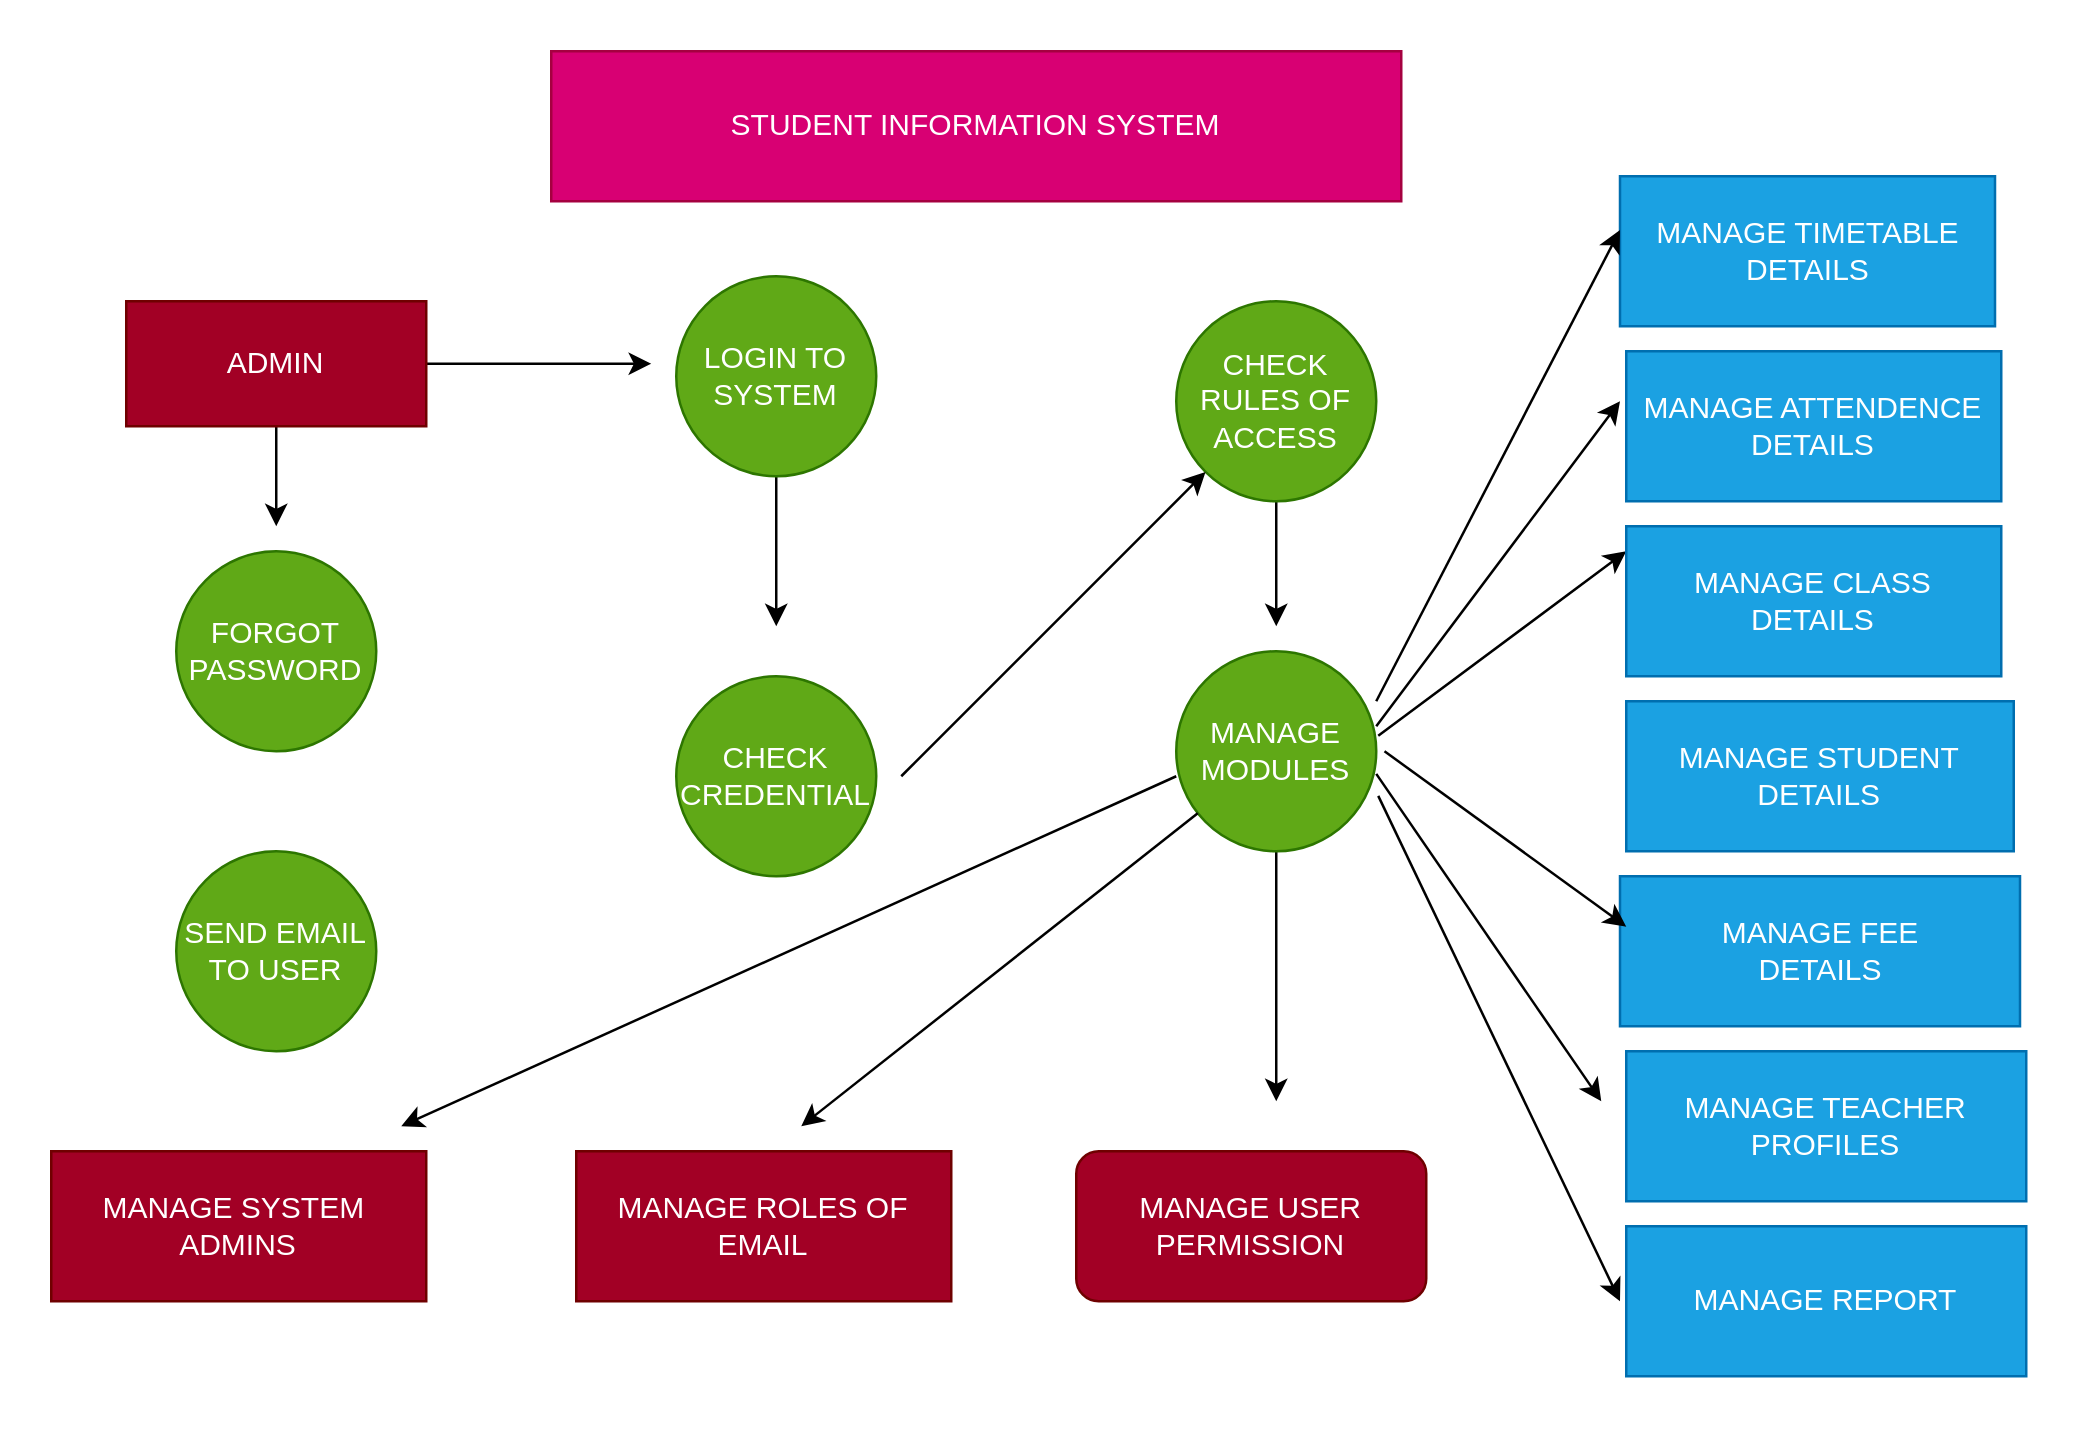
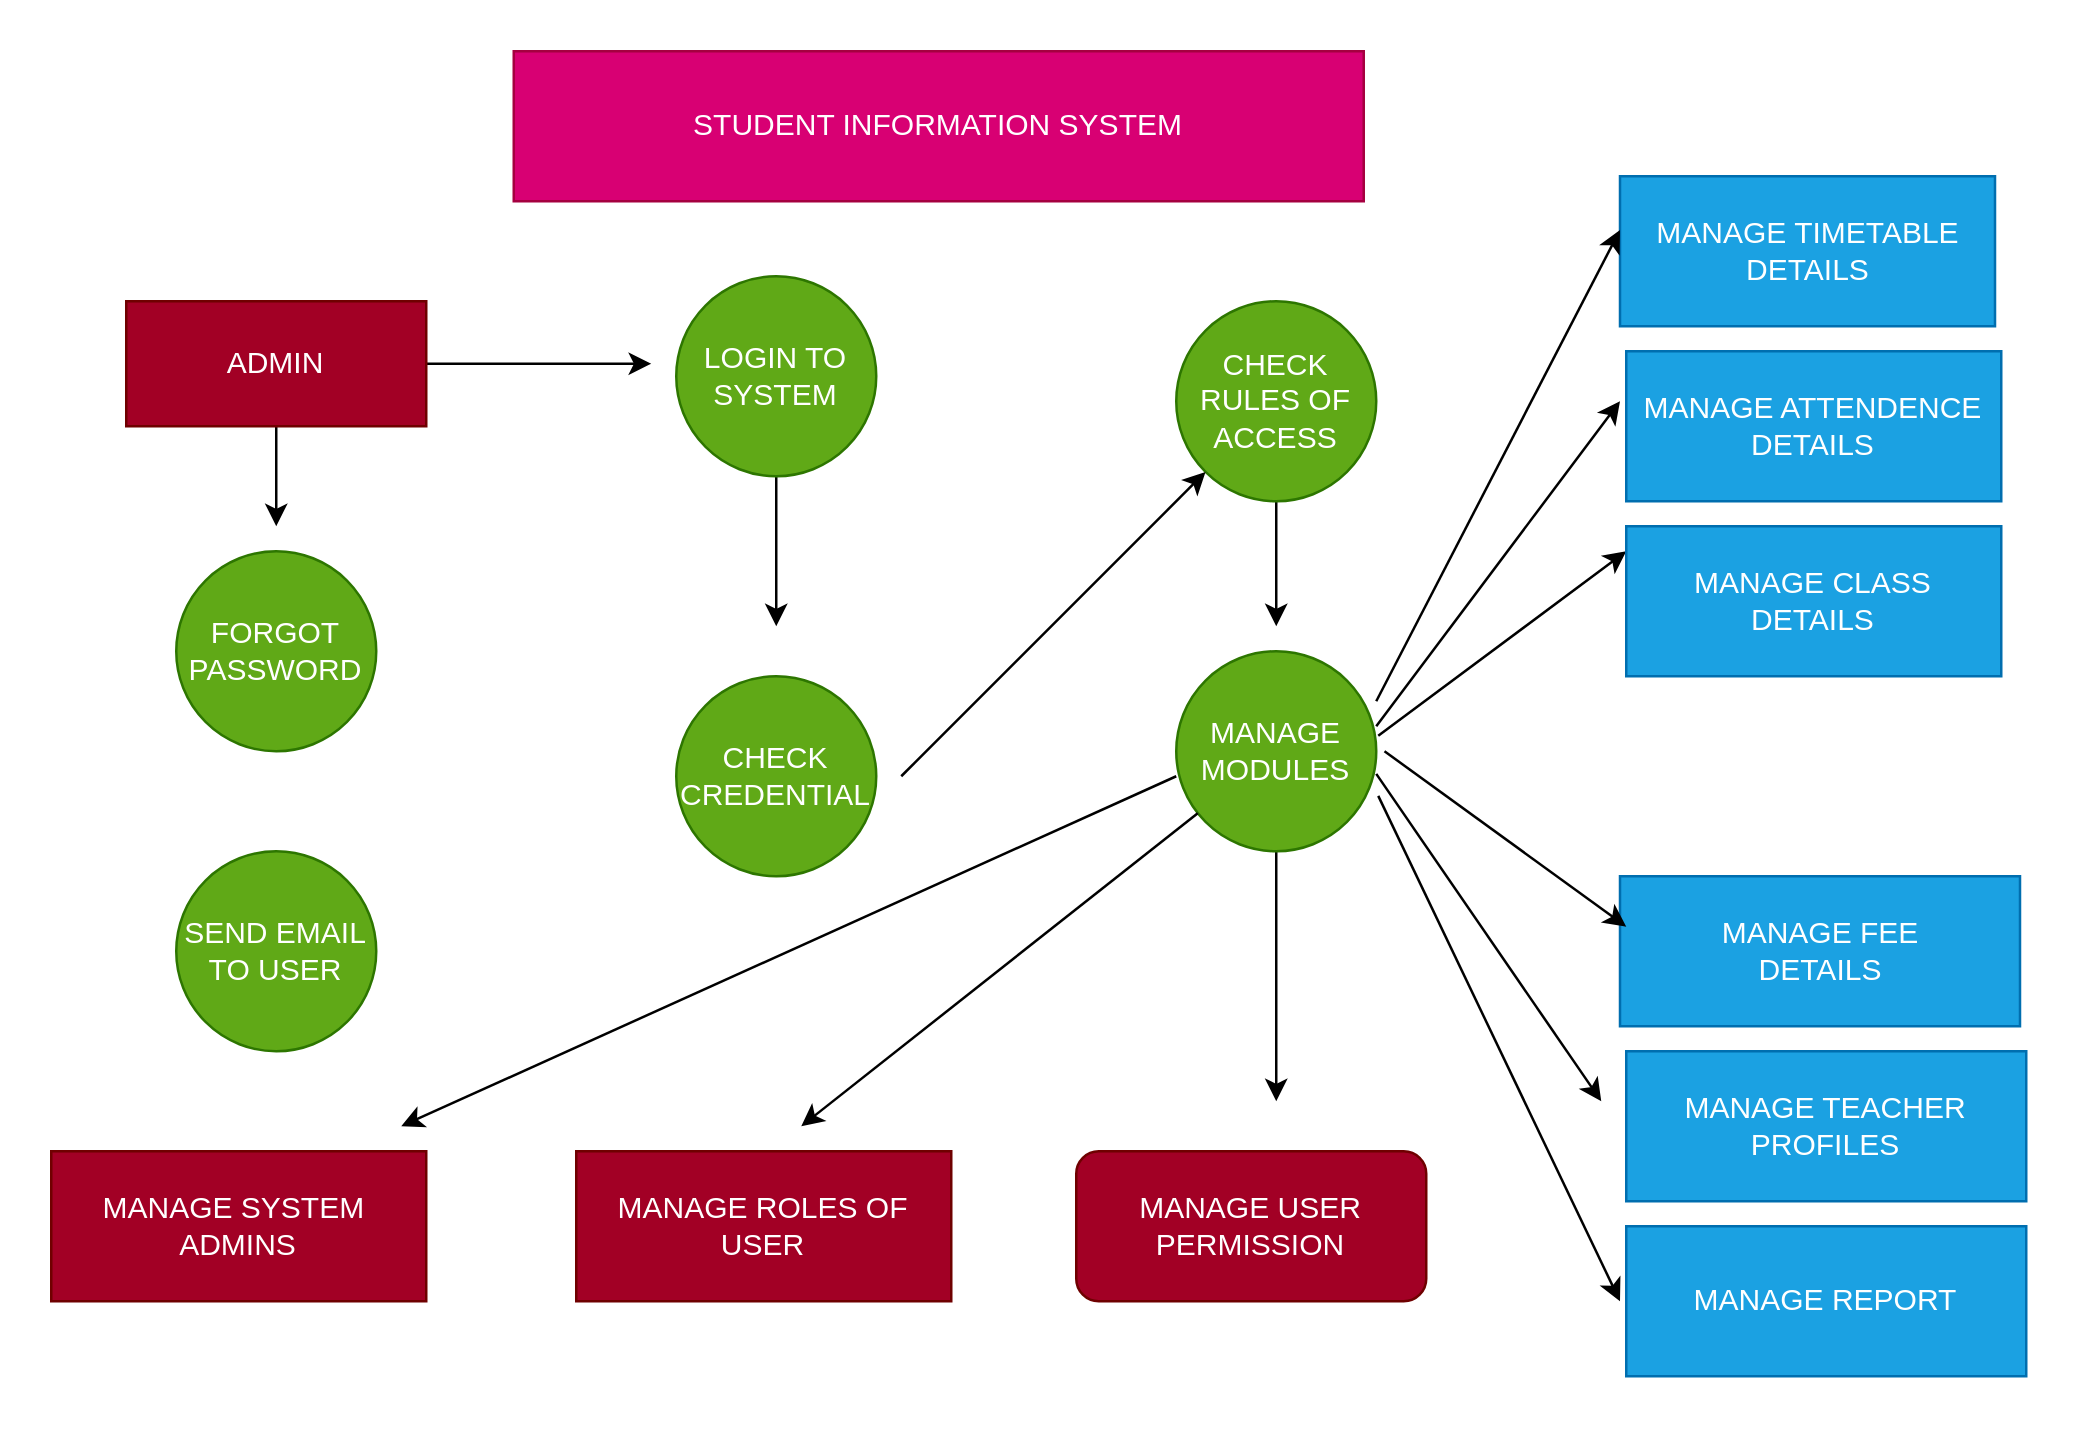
(976, 126) -> (939, 126)
(1820, 776) -> none
(764, 1226) -> (764, 1226)
